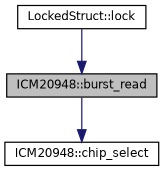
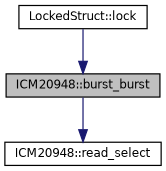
(82, 85) -> (83, 85)
(82, 154) -> (83, 154)
